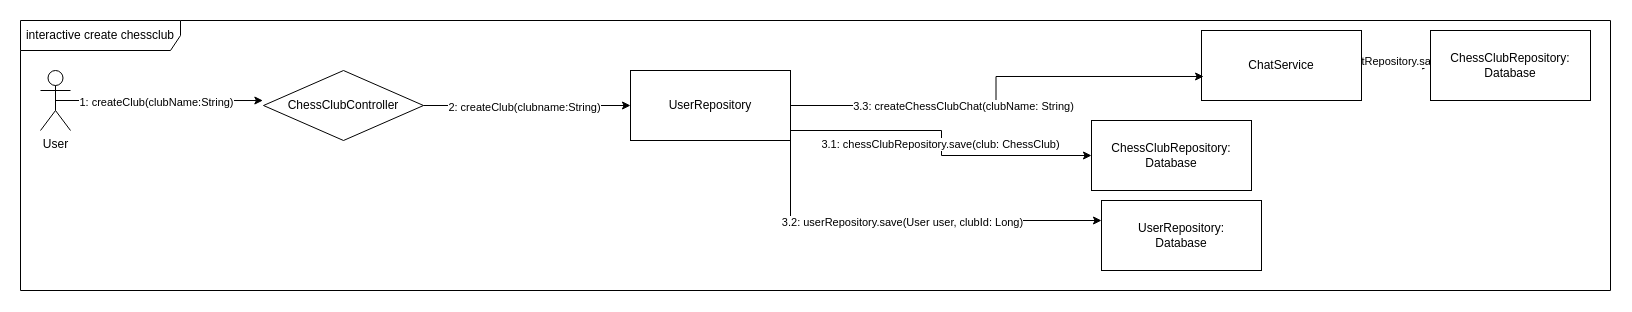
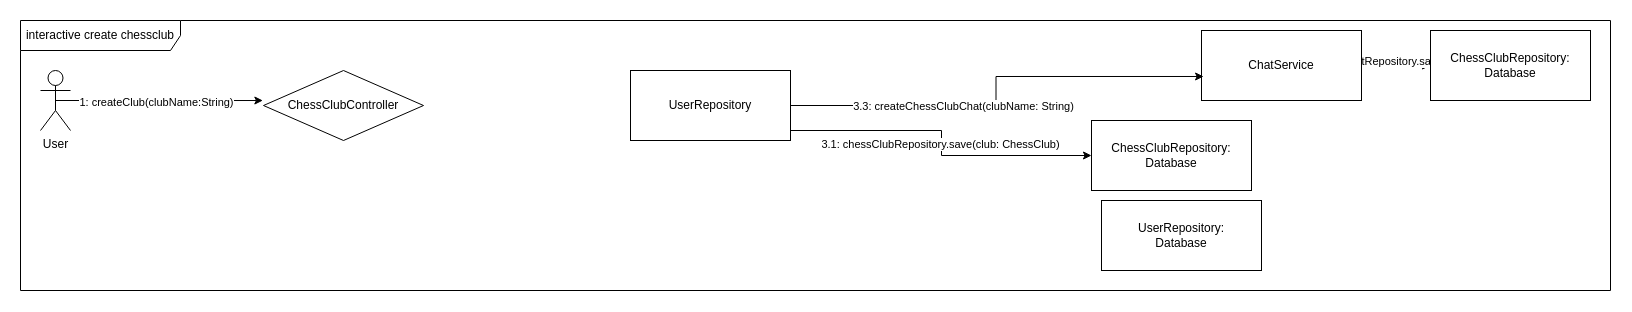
(524, 106) -> none
(903, 221) -> none
